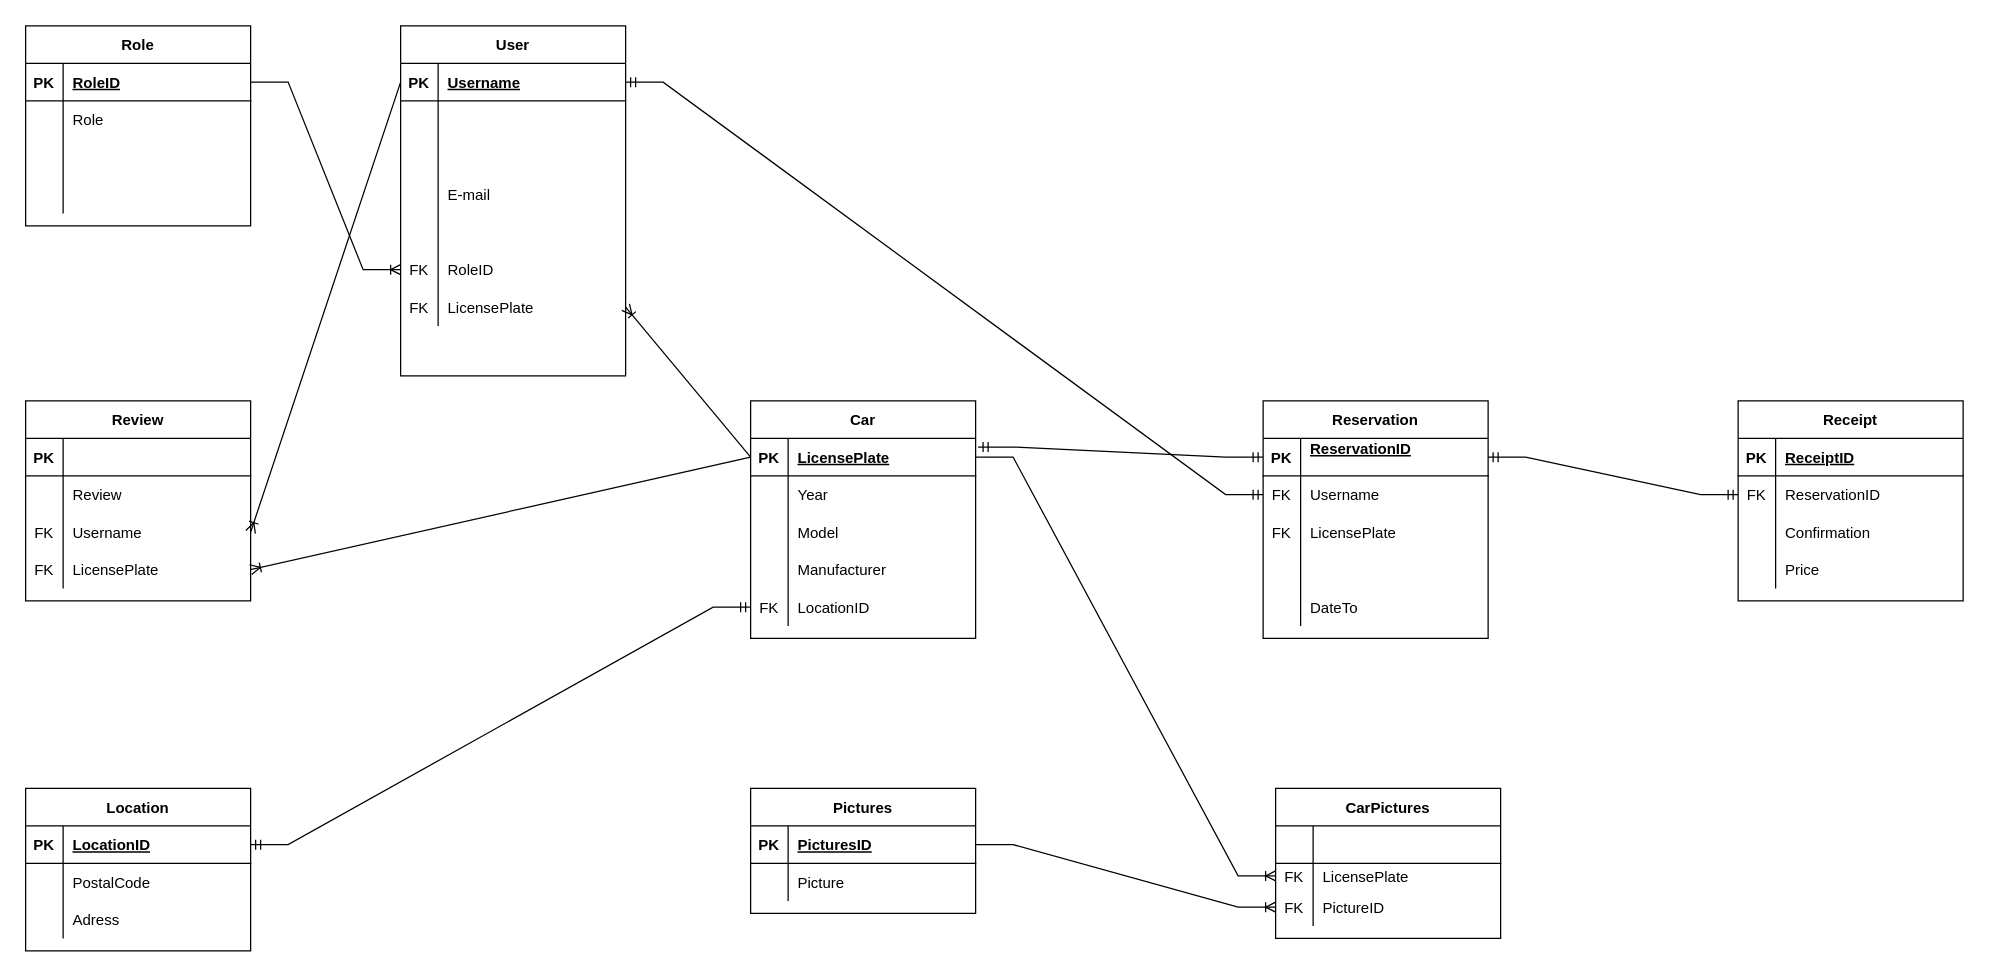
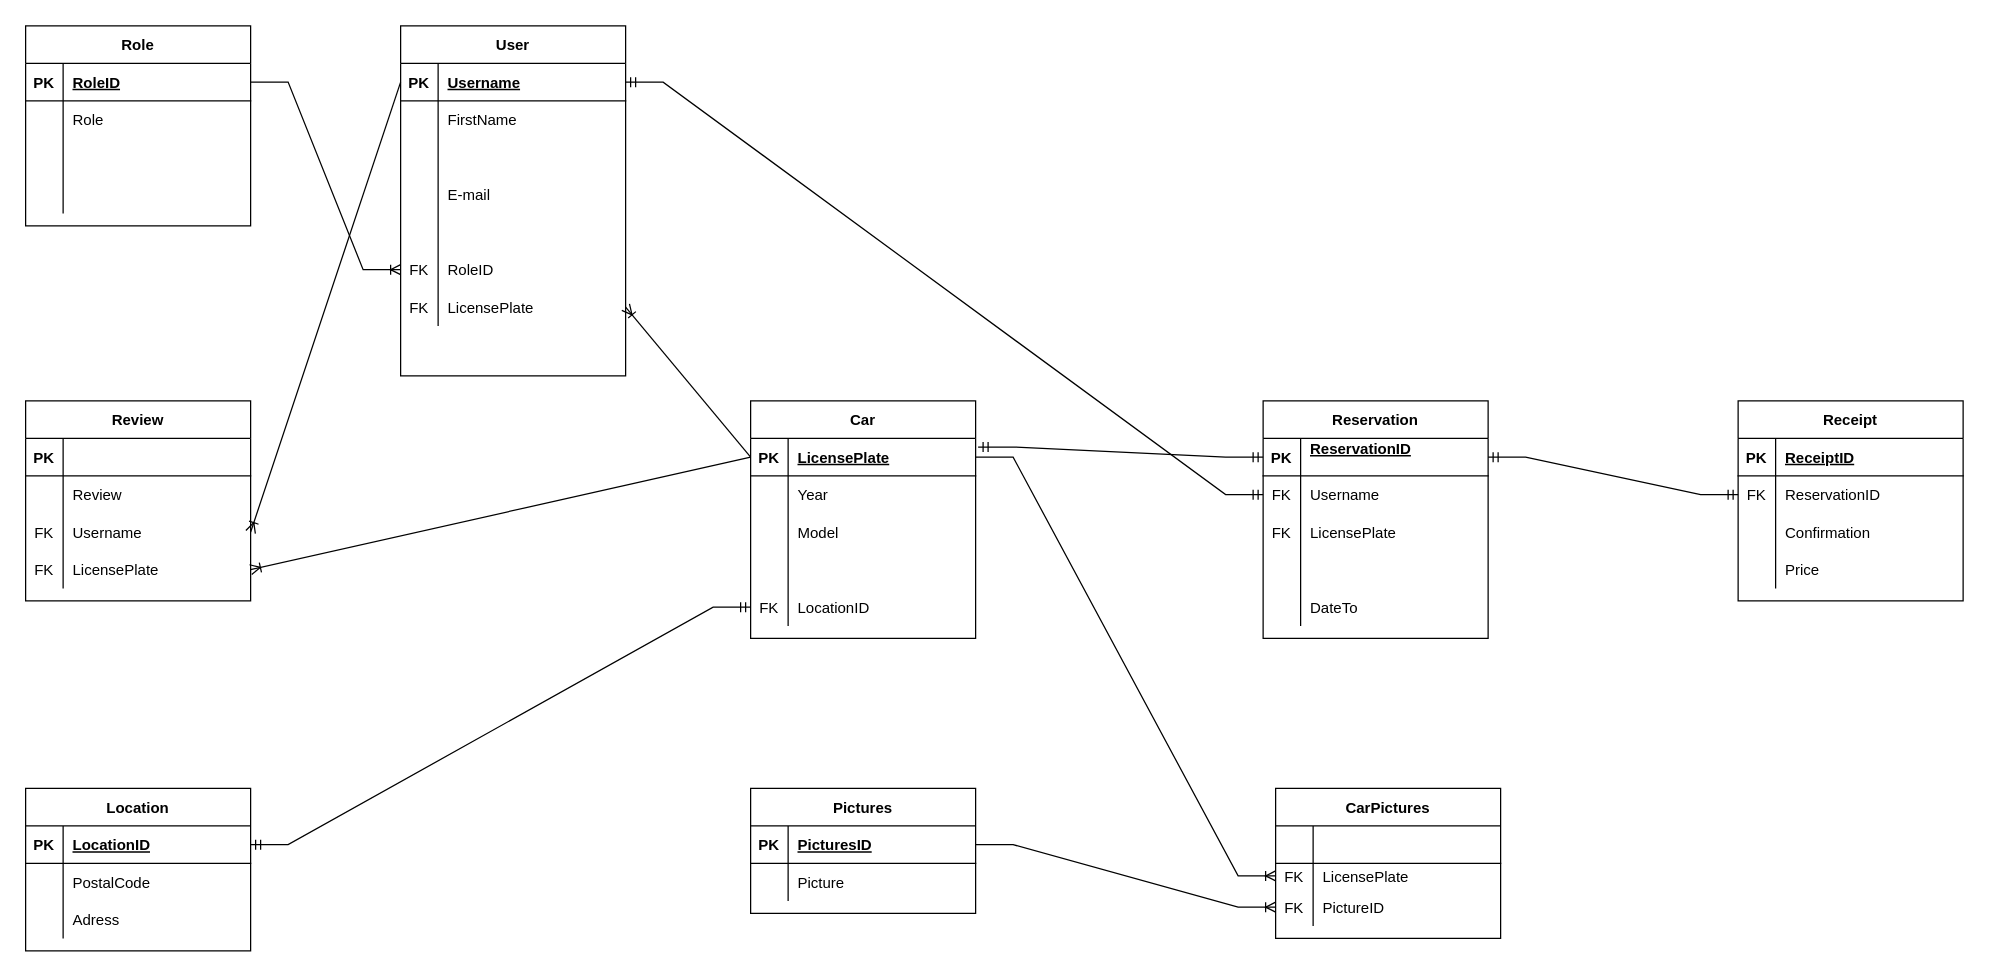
none -> (532, 119)
(882, 569) -> none
